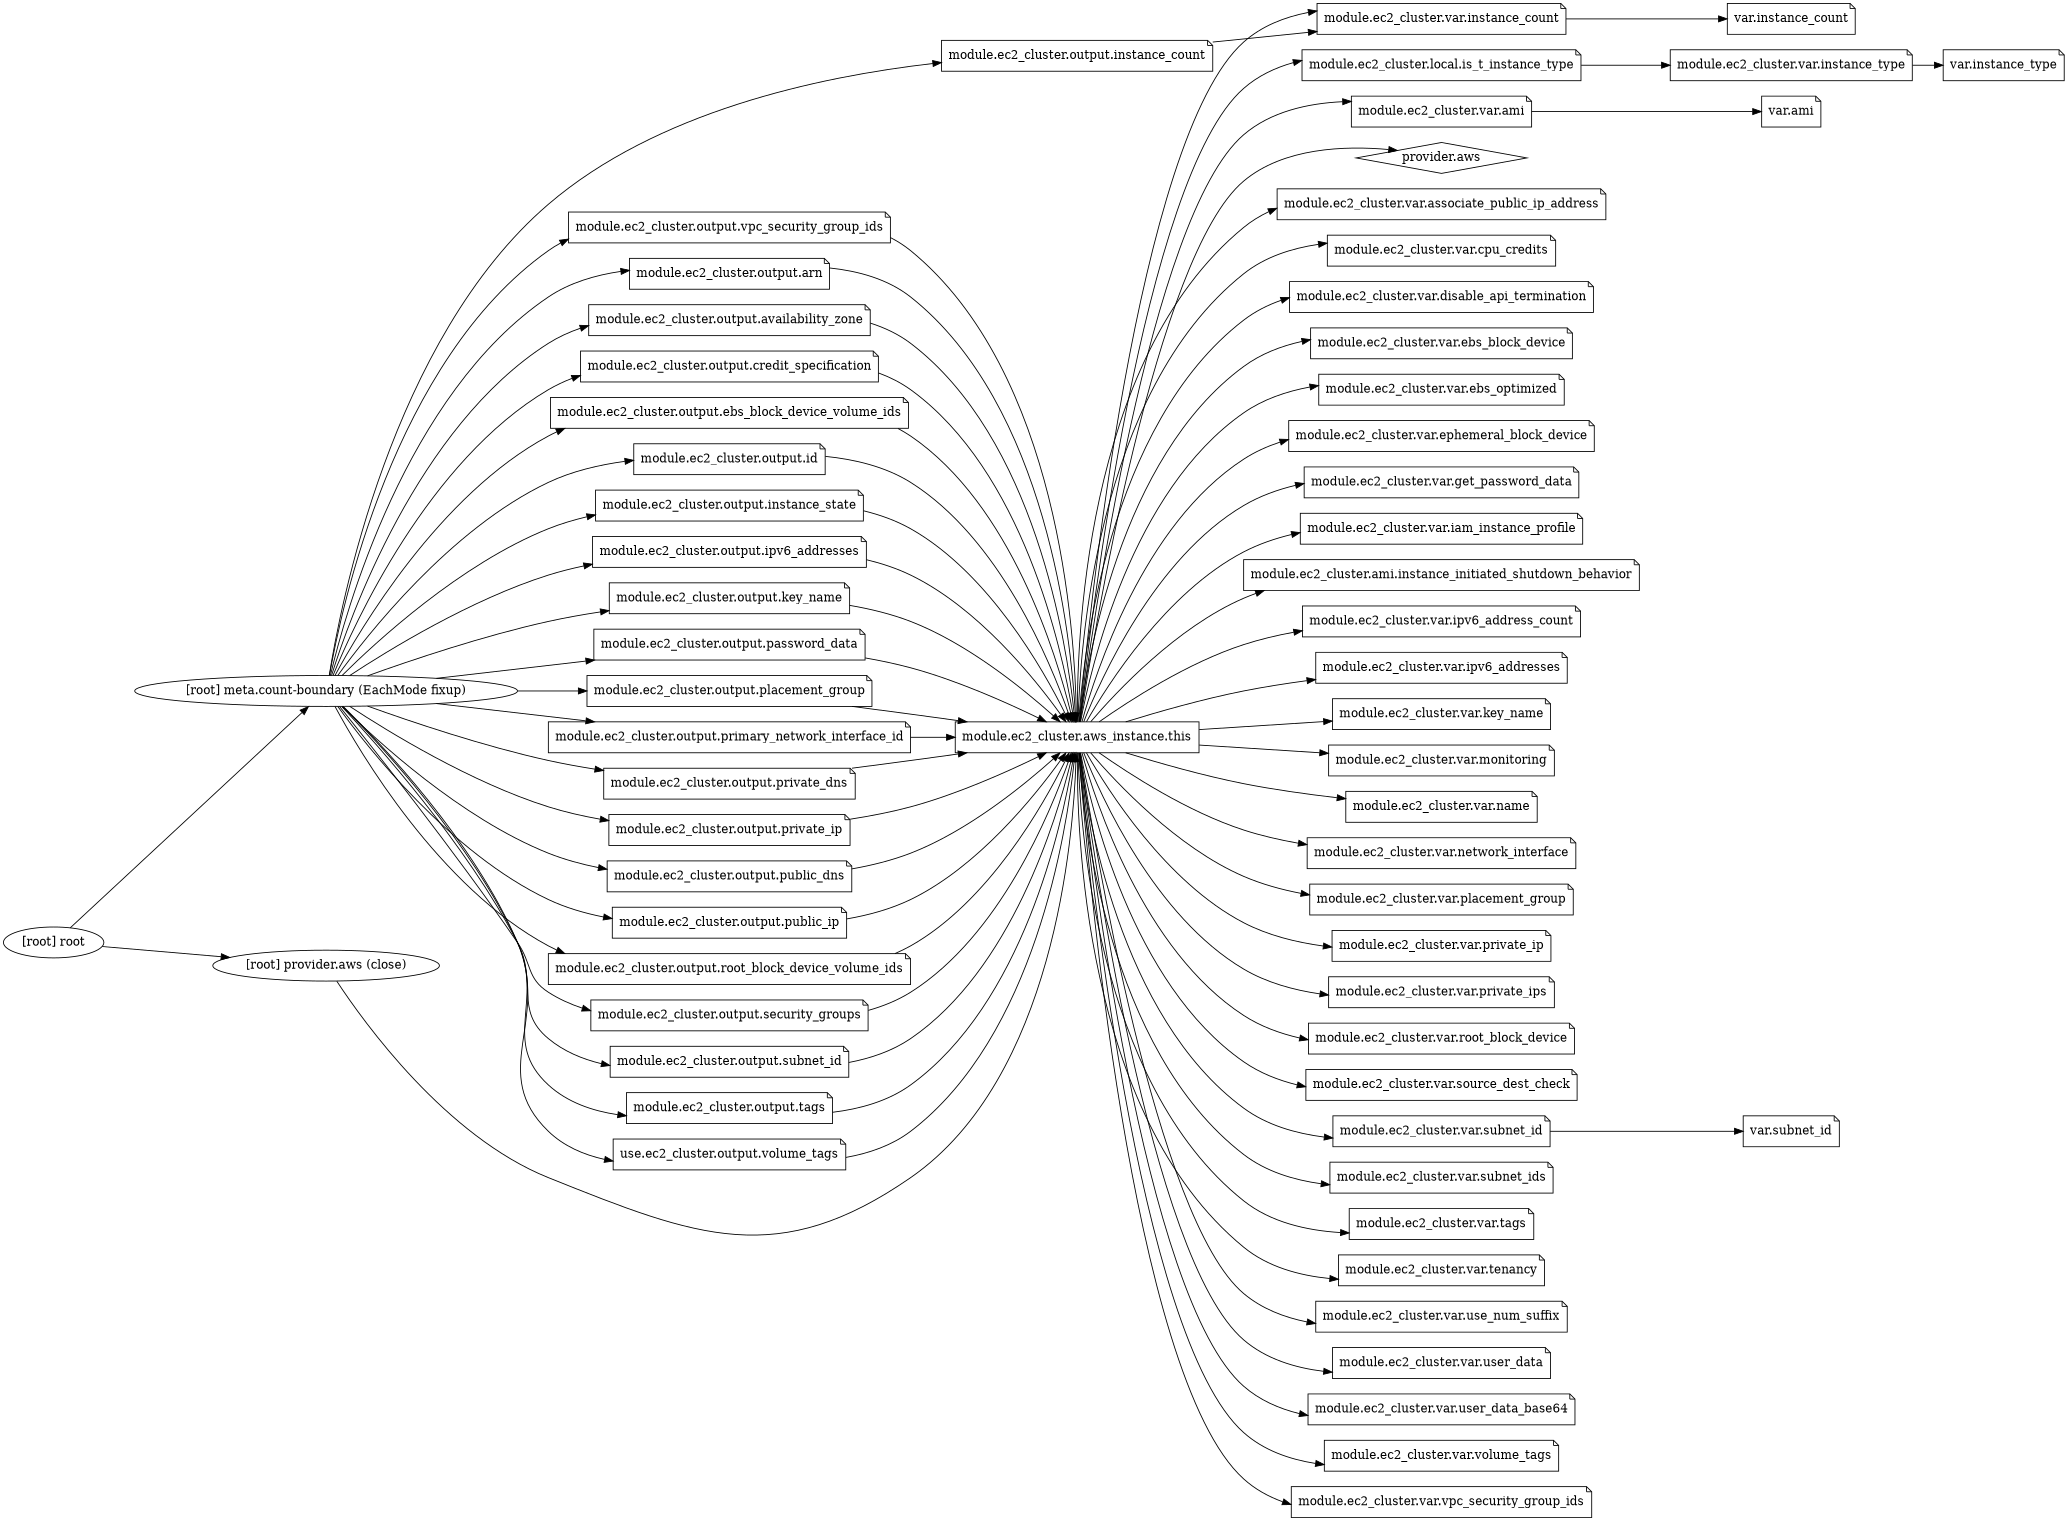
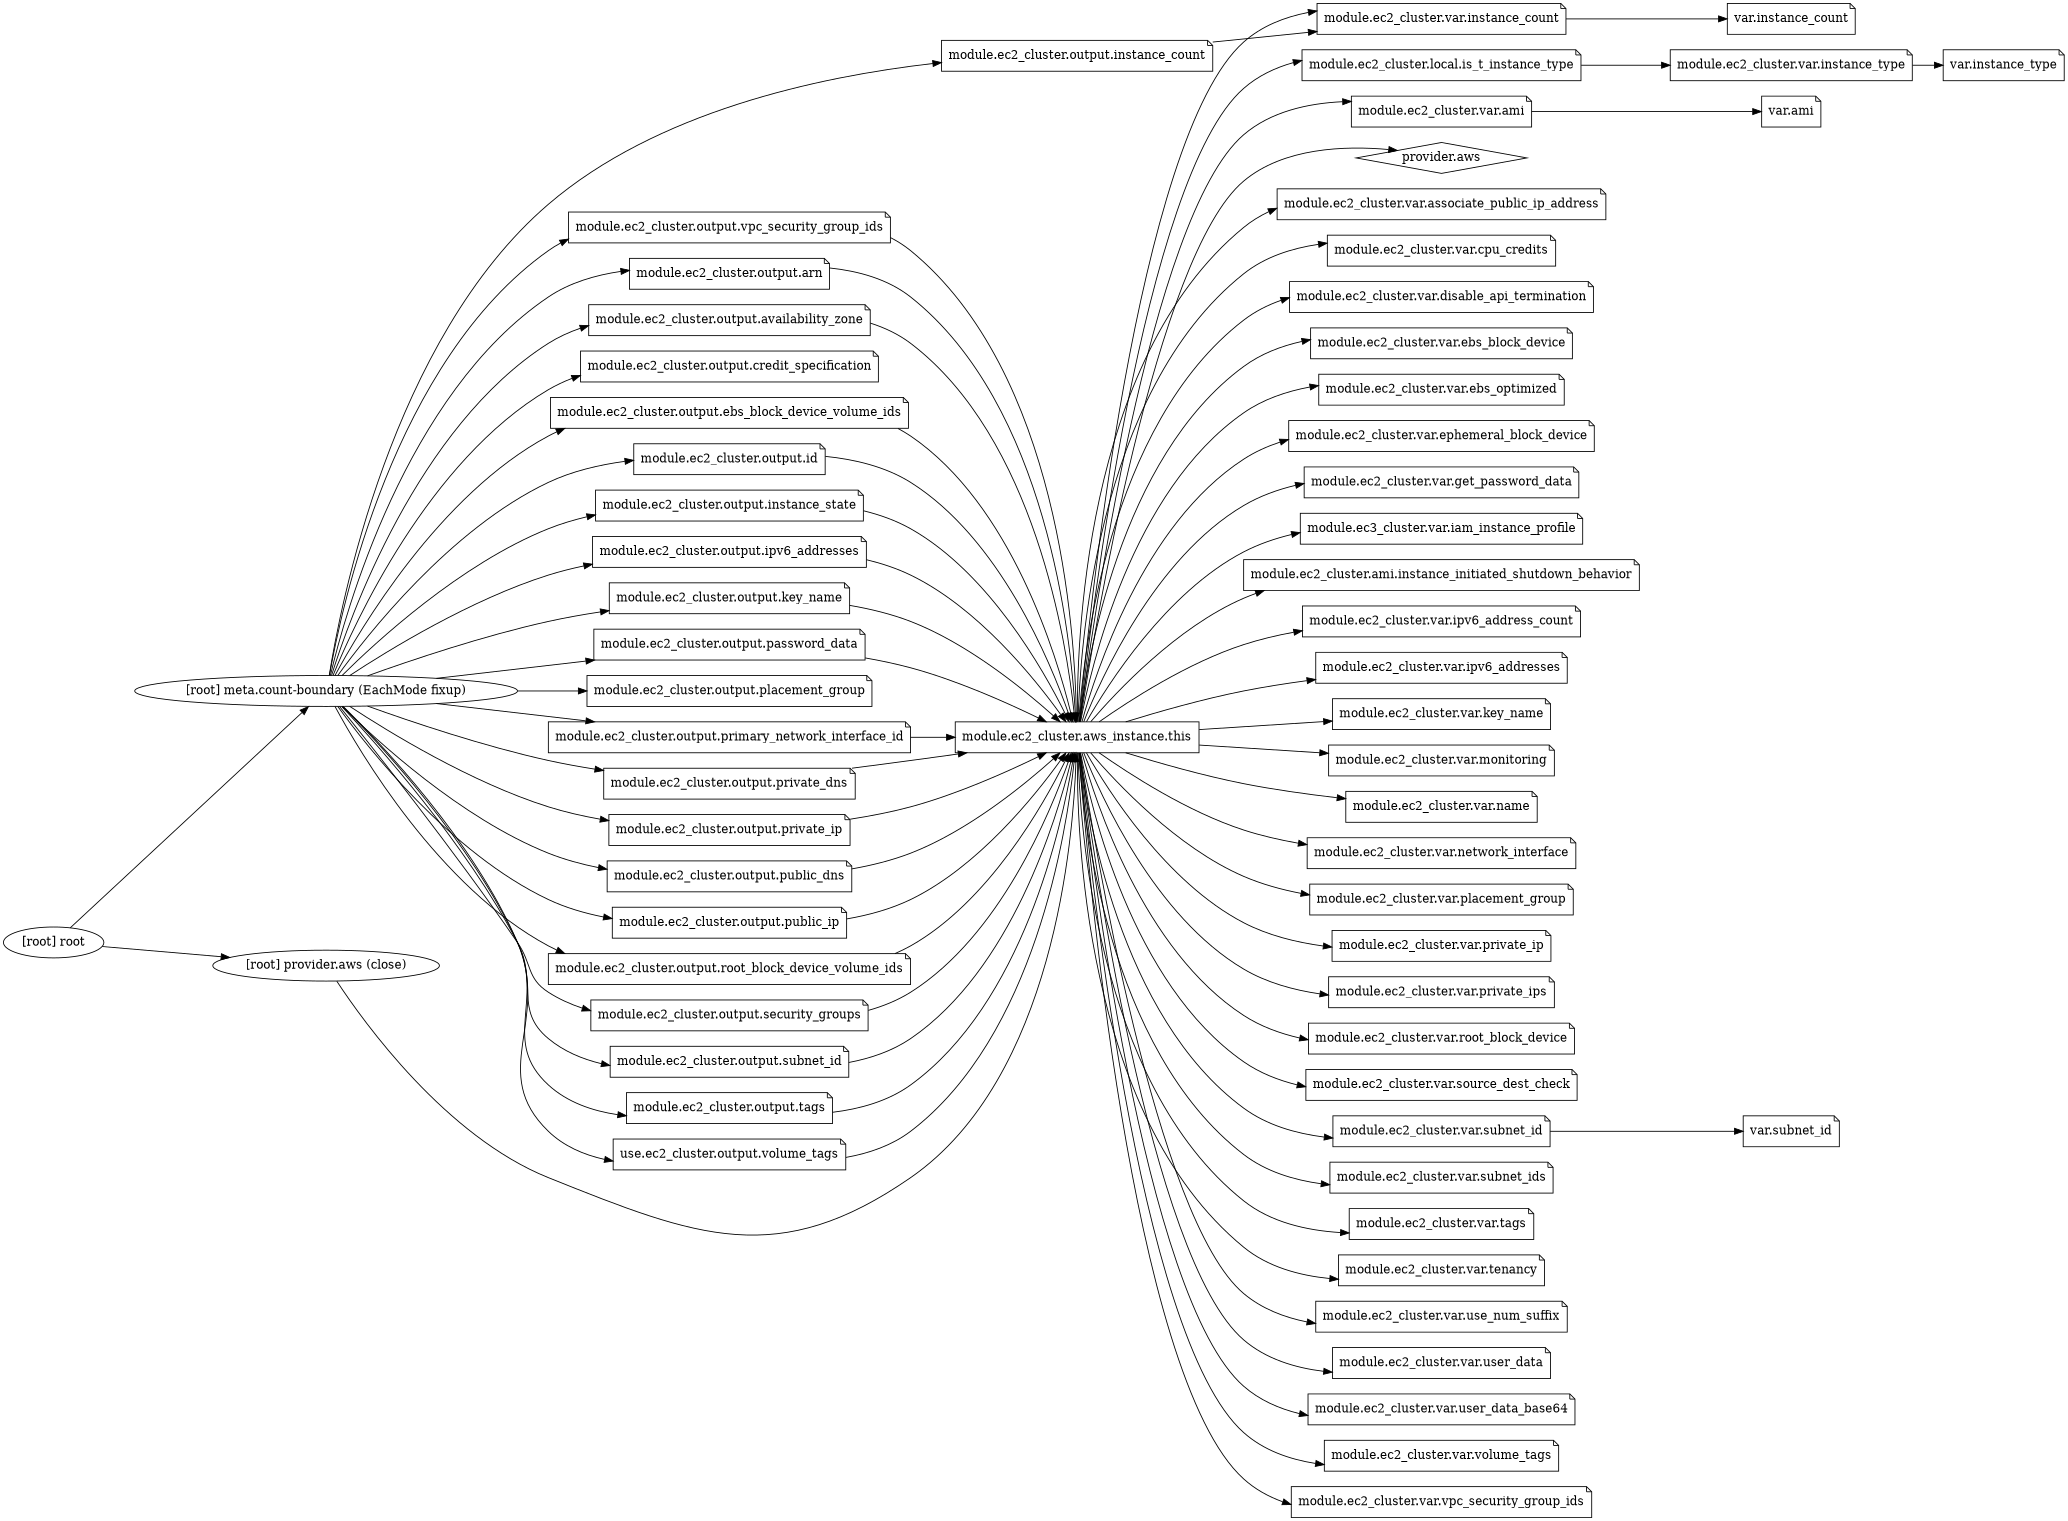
(1012, 520) -> none
(1441, 529) -> (1441, 529)
(905, 713) -> none
